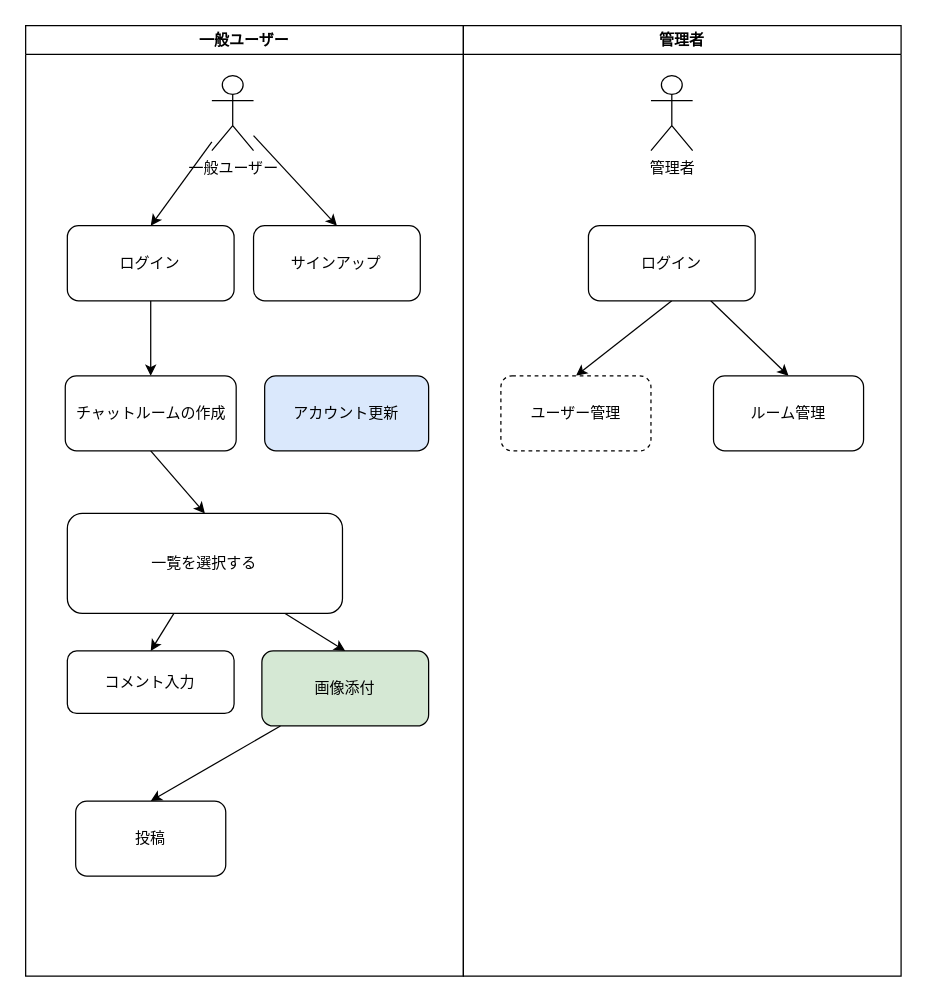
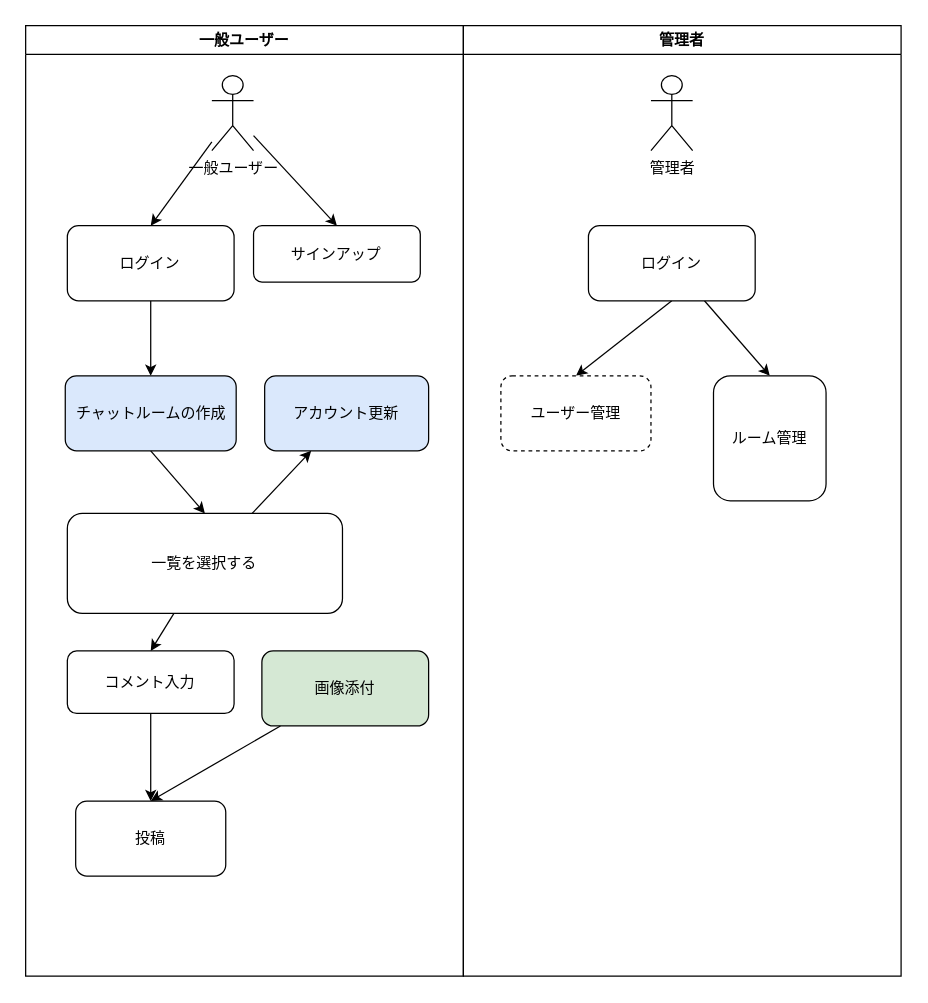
(337, 263) -> (337, 254)
(151, 413) -> (151, 413)
(788, 413) -> (769, 438)
(312, 630) -> (279, 485)
none -> (151, 752)
